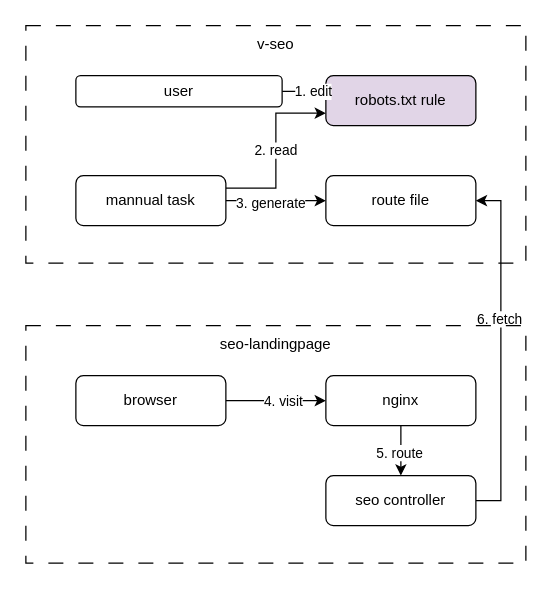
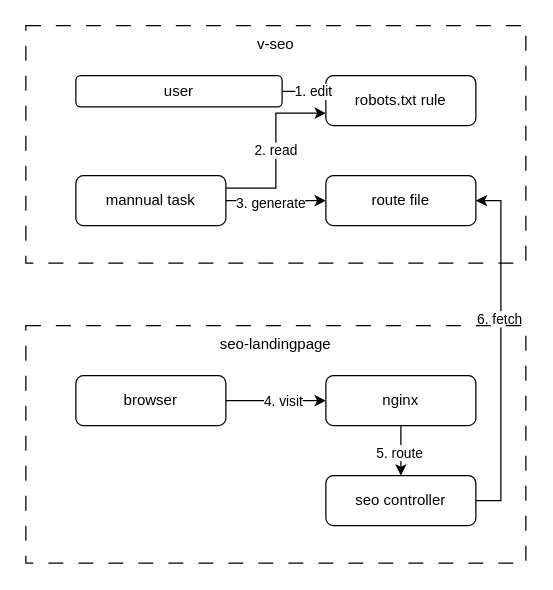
(401, 101) -> (401, 101)
